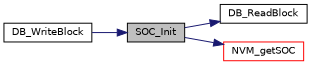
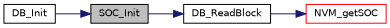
(48, 33) -> (30, 14)
(199, 40) -> (283, 14)
